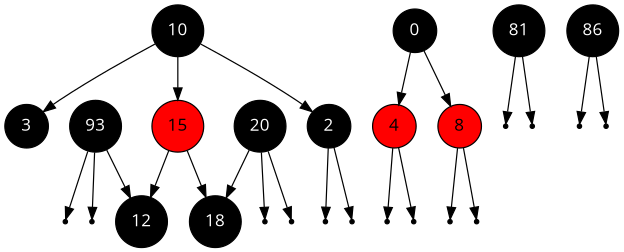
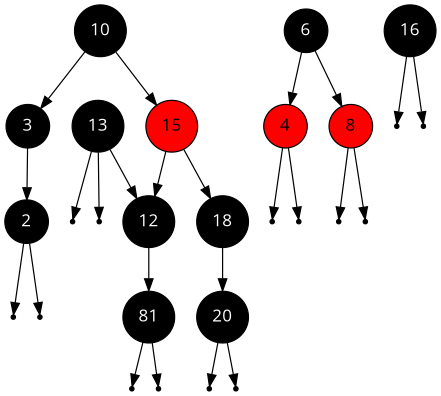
(415, 31) -> (306, 31)
(593, 31) -> (410, 31)
(252, 73) -> (27, 168)
(96, 126) -> (98, 126)
(240, 168) -> (223, 263)
none -> (149, 263)
